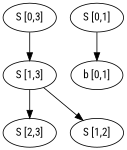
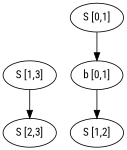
(30, 18) -> none
(60, 101) -> (97, 100)
